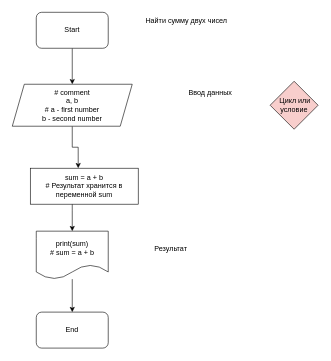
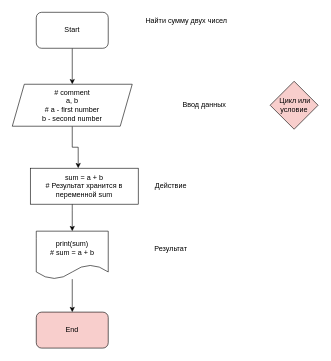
(210, 93) -> (204, 105)
none -> (171, 186)
(72, 330) -> (72, 330)
